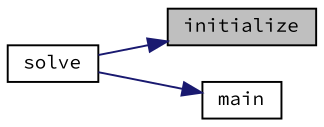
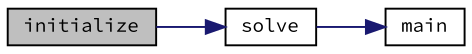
(123, 50) -> (181, 27)
